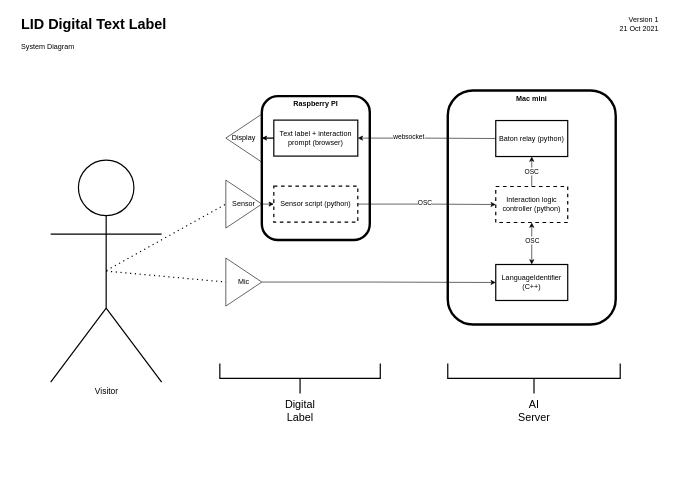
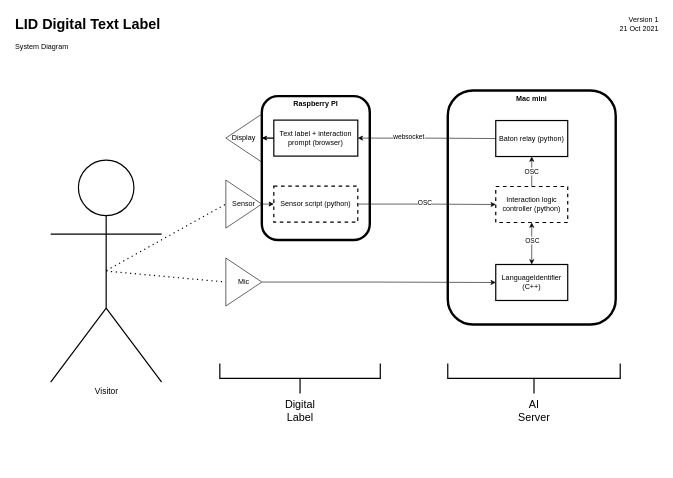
(102, 33) -> (96, 33)
